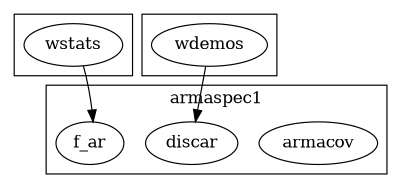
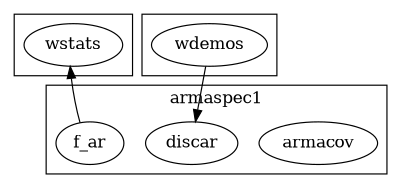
(89, 93) -> (75, 101)
